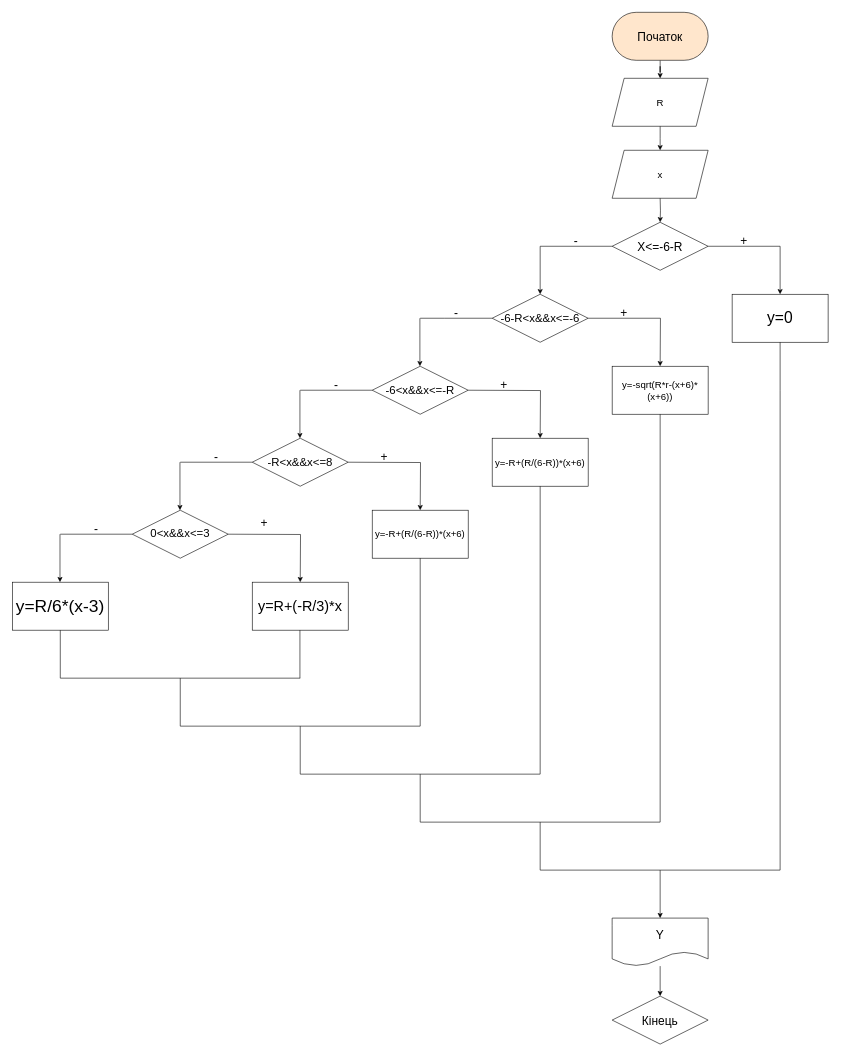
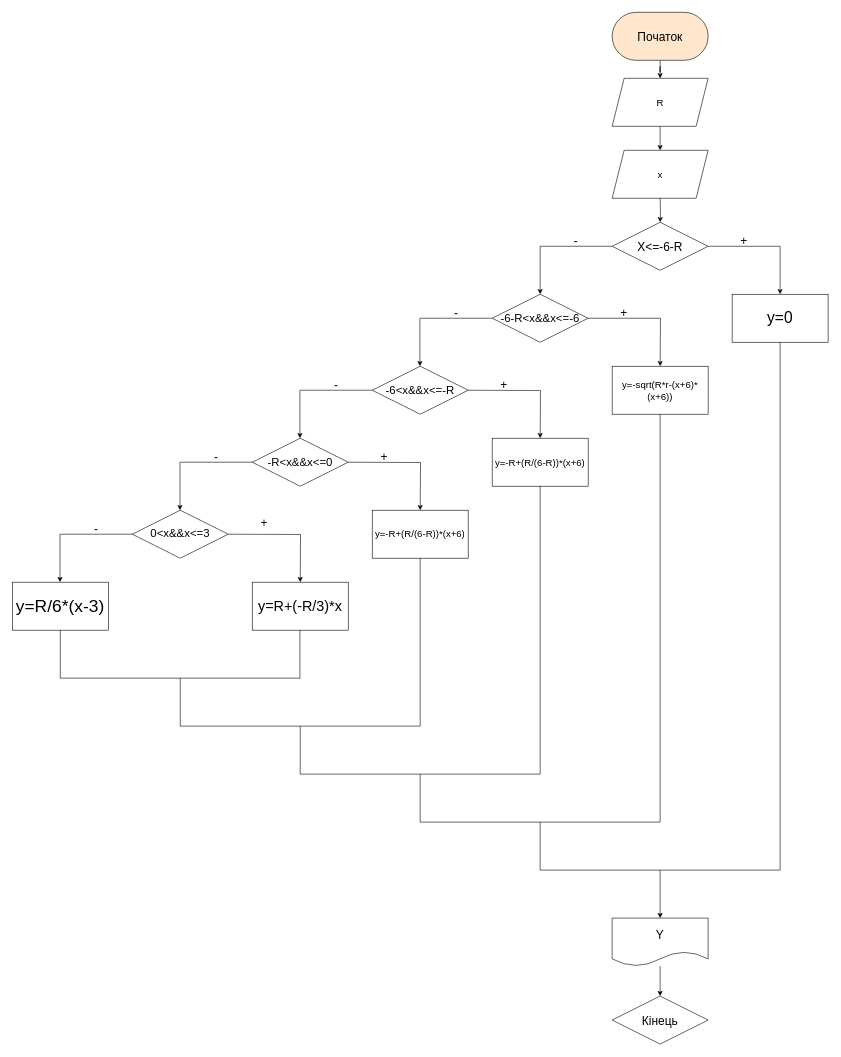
(300, 462) -> (300, 462)
